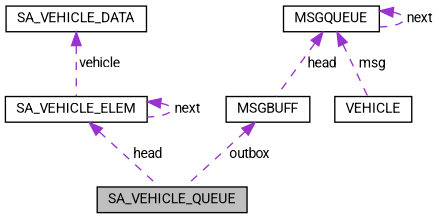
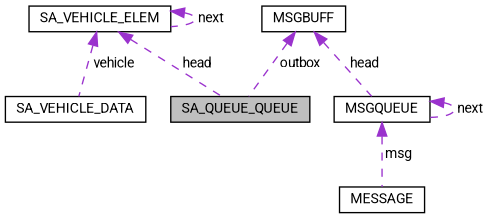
(296, 70) -> (348, 69)
(76, 71) -> (86, 71)
(373, 109) -> (382, 200)
(172, 200) -> (240, 109)
